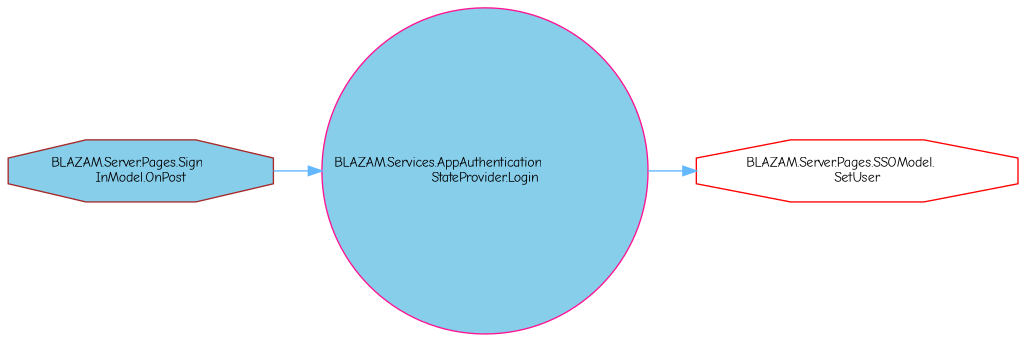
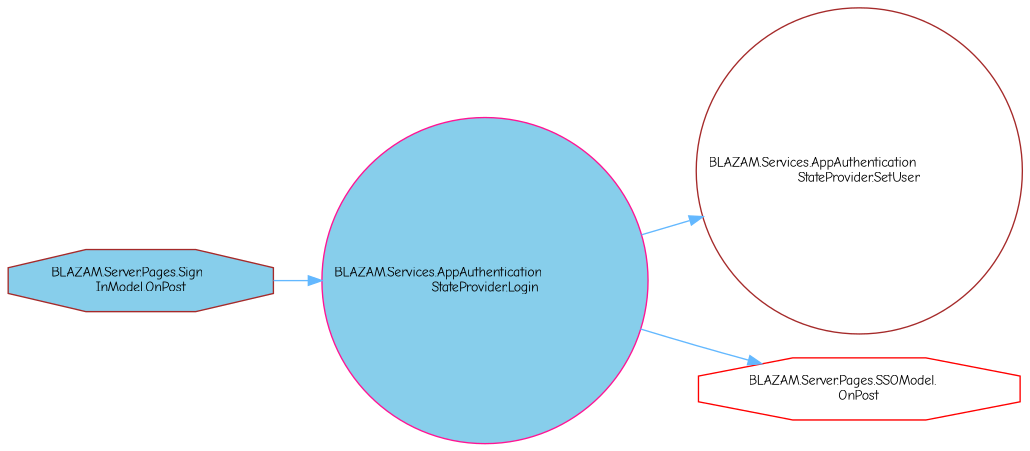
(857, 171) -> (859, 389)
none -> (859, 171)
